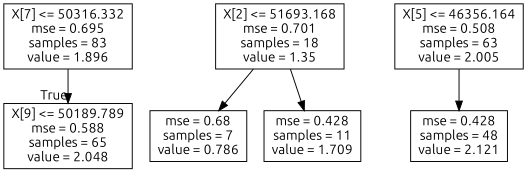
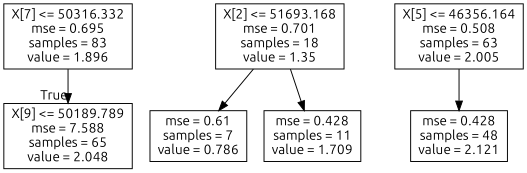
(68, 136) -> (68, 136)
(198, 136) -> (198, 136)
